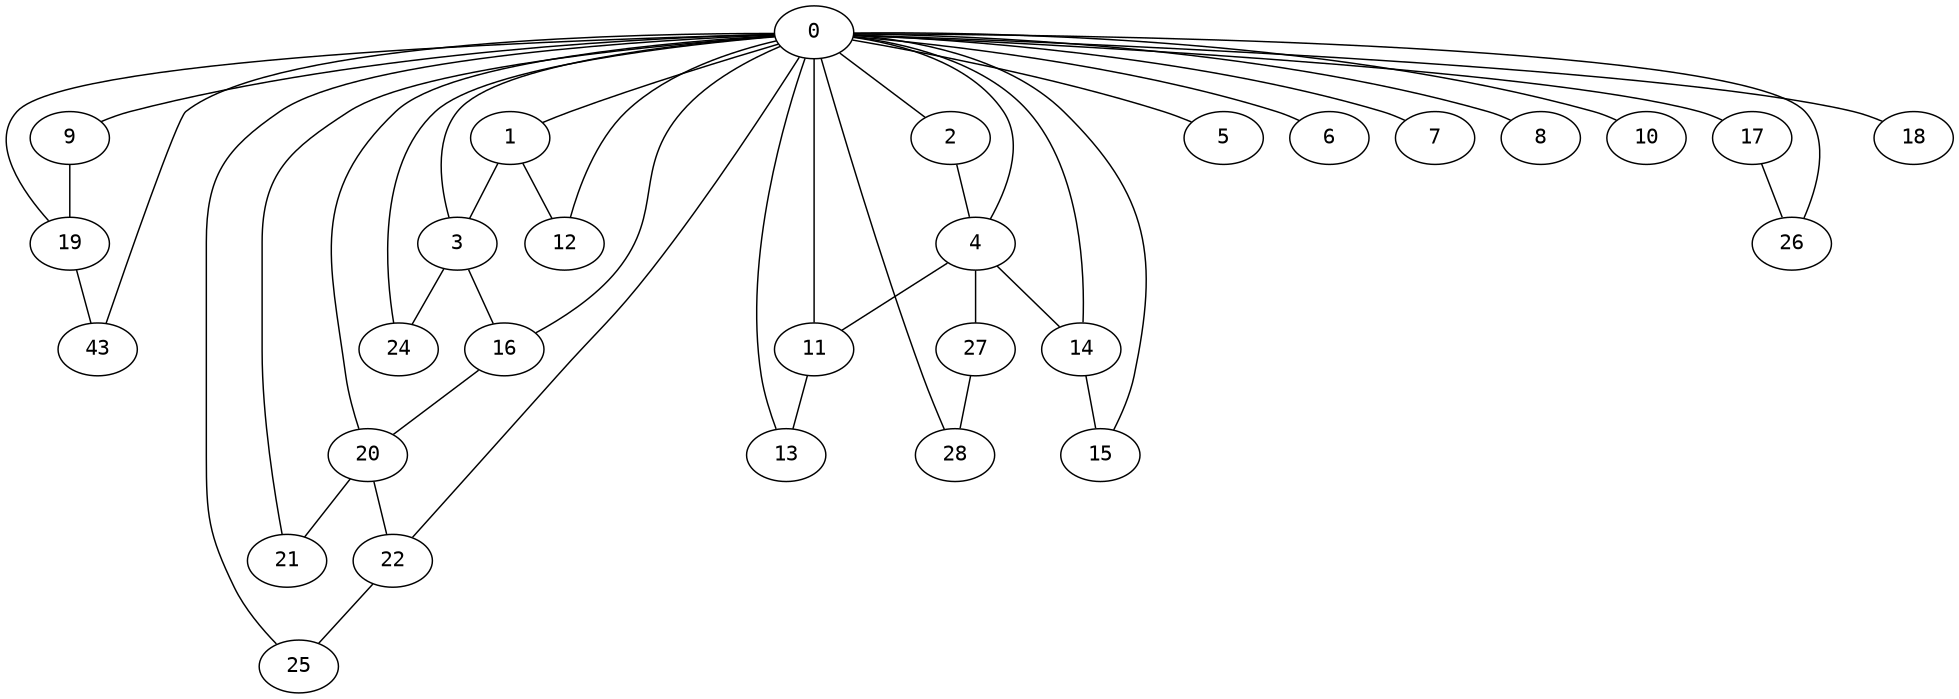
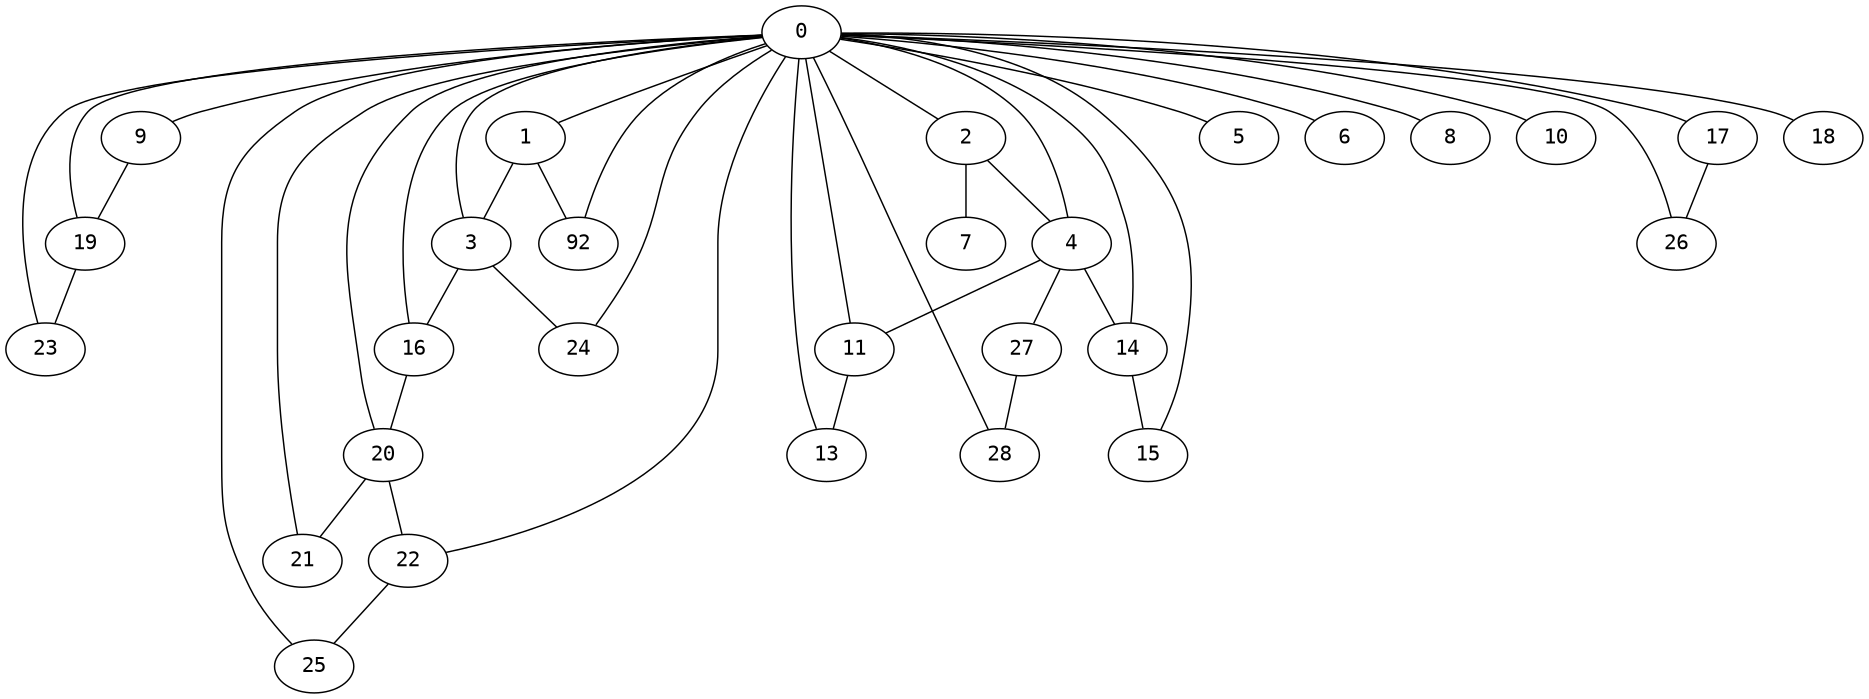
(1132, 60) -> (966, 191)
(565, 244) -> (578, 244)
(98, 349) -> (46, 349)
